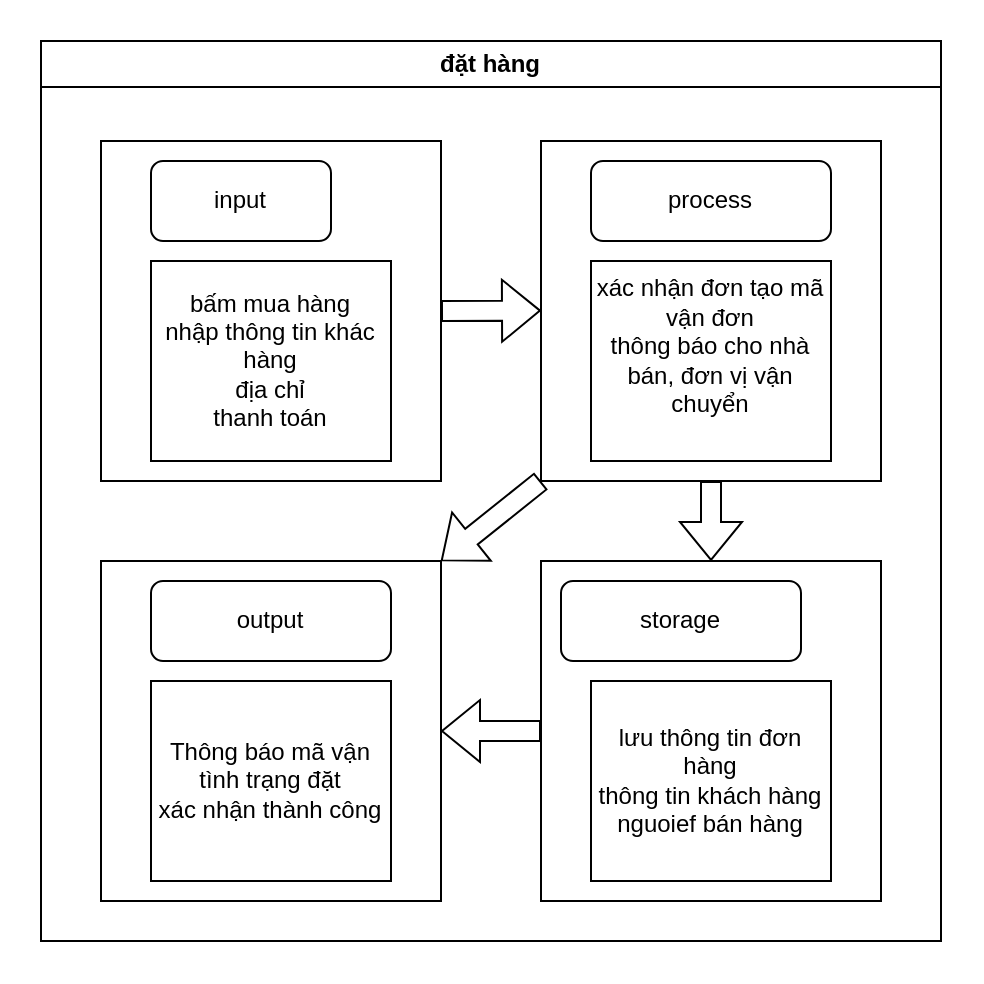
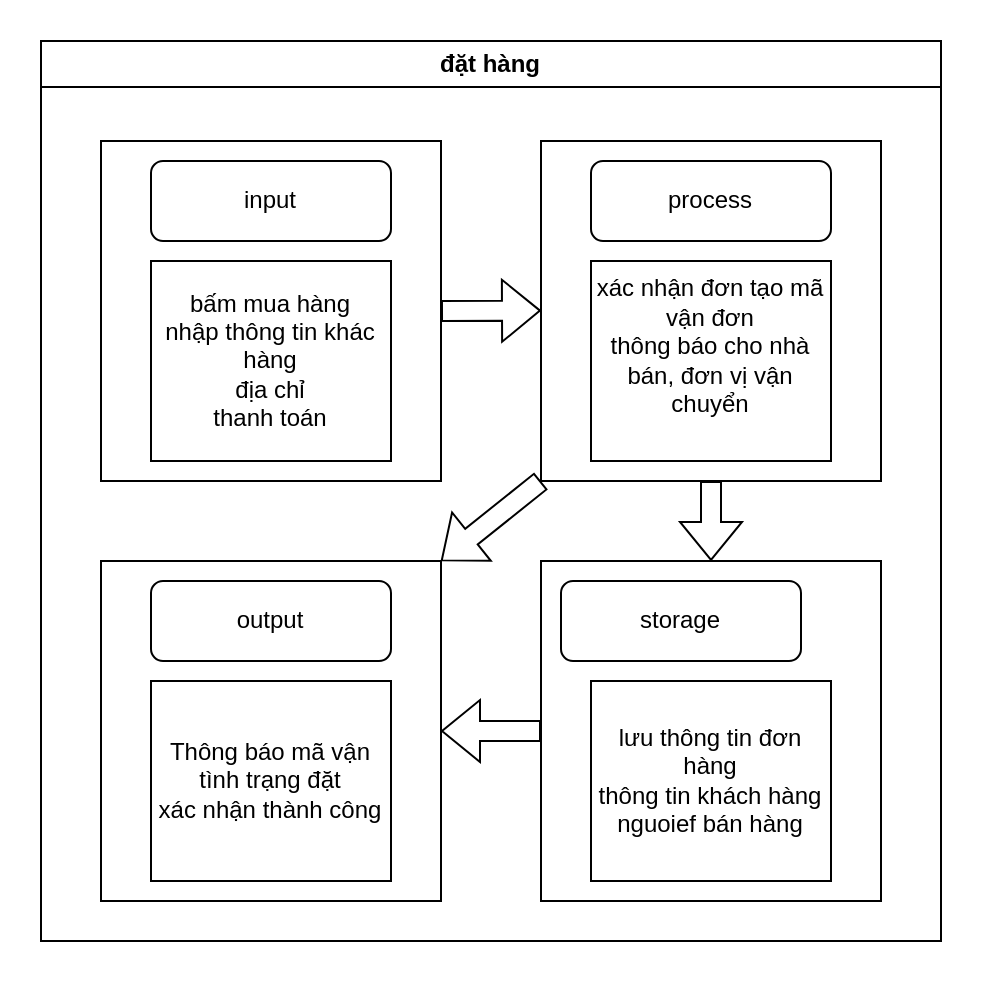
(241, 201) -> (271, 201)
